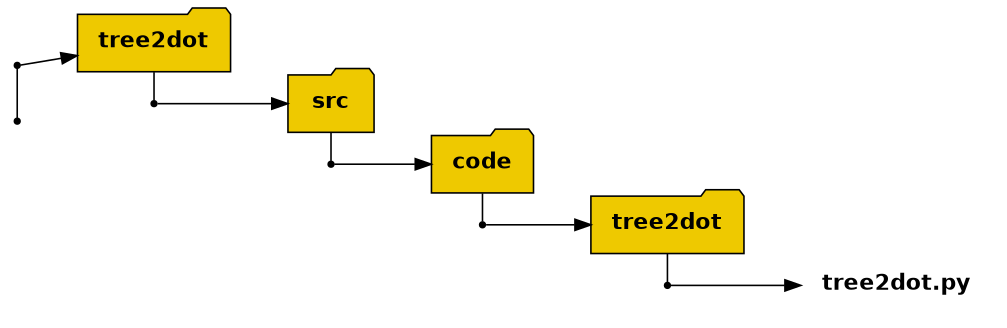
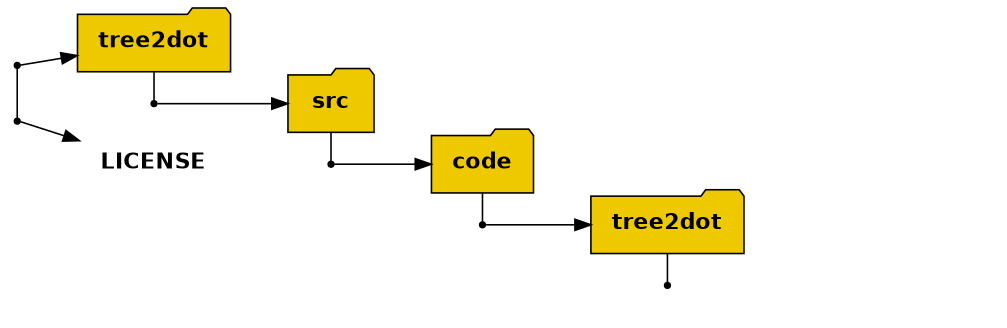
none -> (154, 164)
(897, 285) -> none
